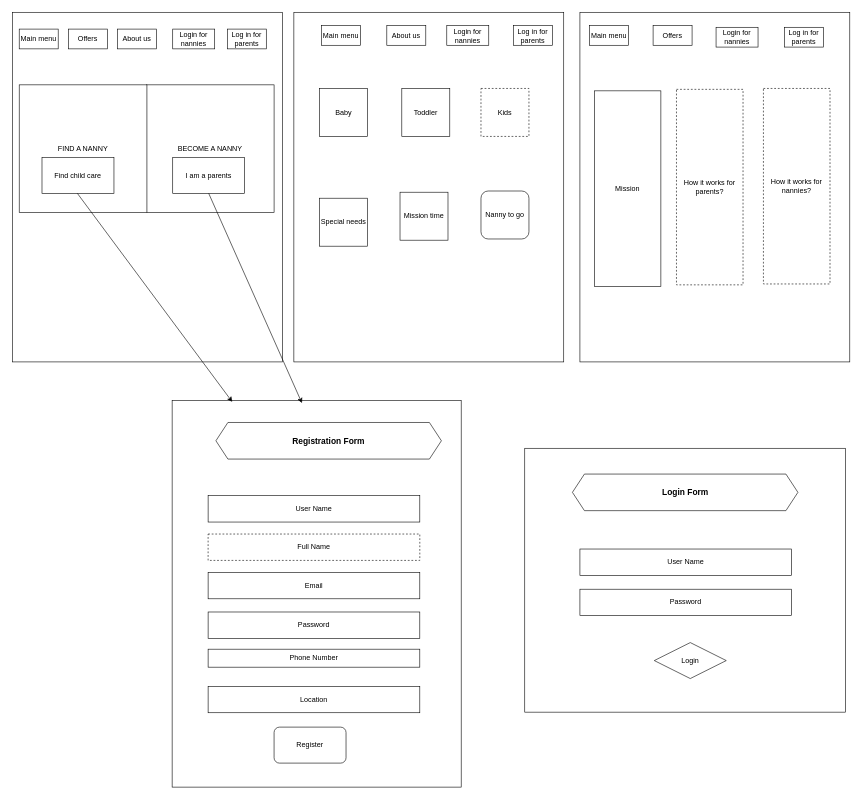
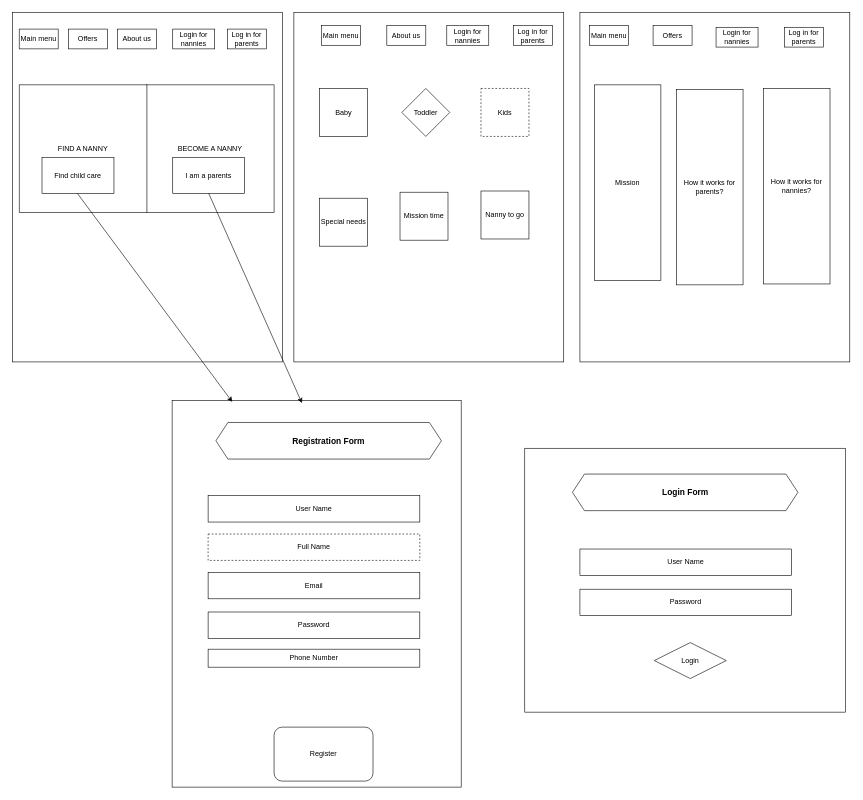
(426, 113) -> (426, 113)
(797, 186) -> (797, 186)
(710, 187) -> (710, 187)
(628, 189) -> (628, 183)
(505, 215) -> (505, 215)
(314, 700) -> none
(310, 746) -> (323, 755)
